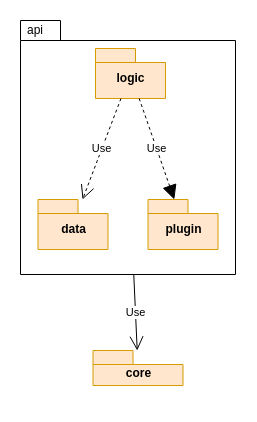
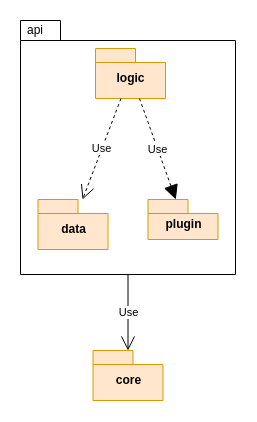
(183, 225) -> (183, 220)
(138, 368) -> (128, 376)
